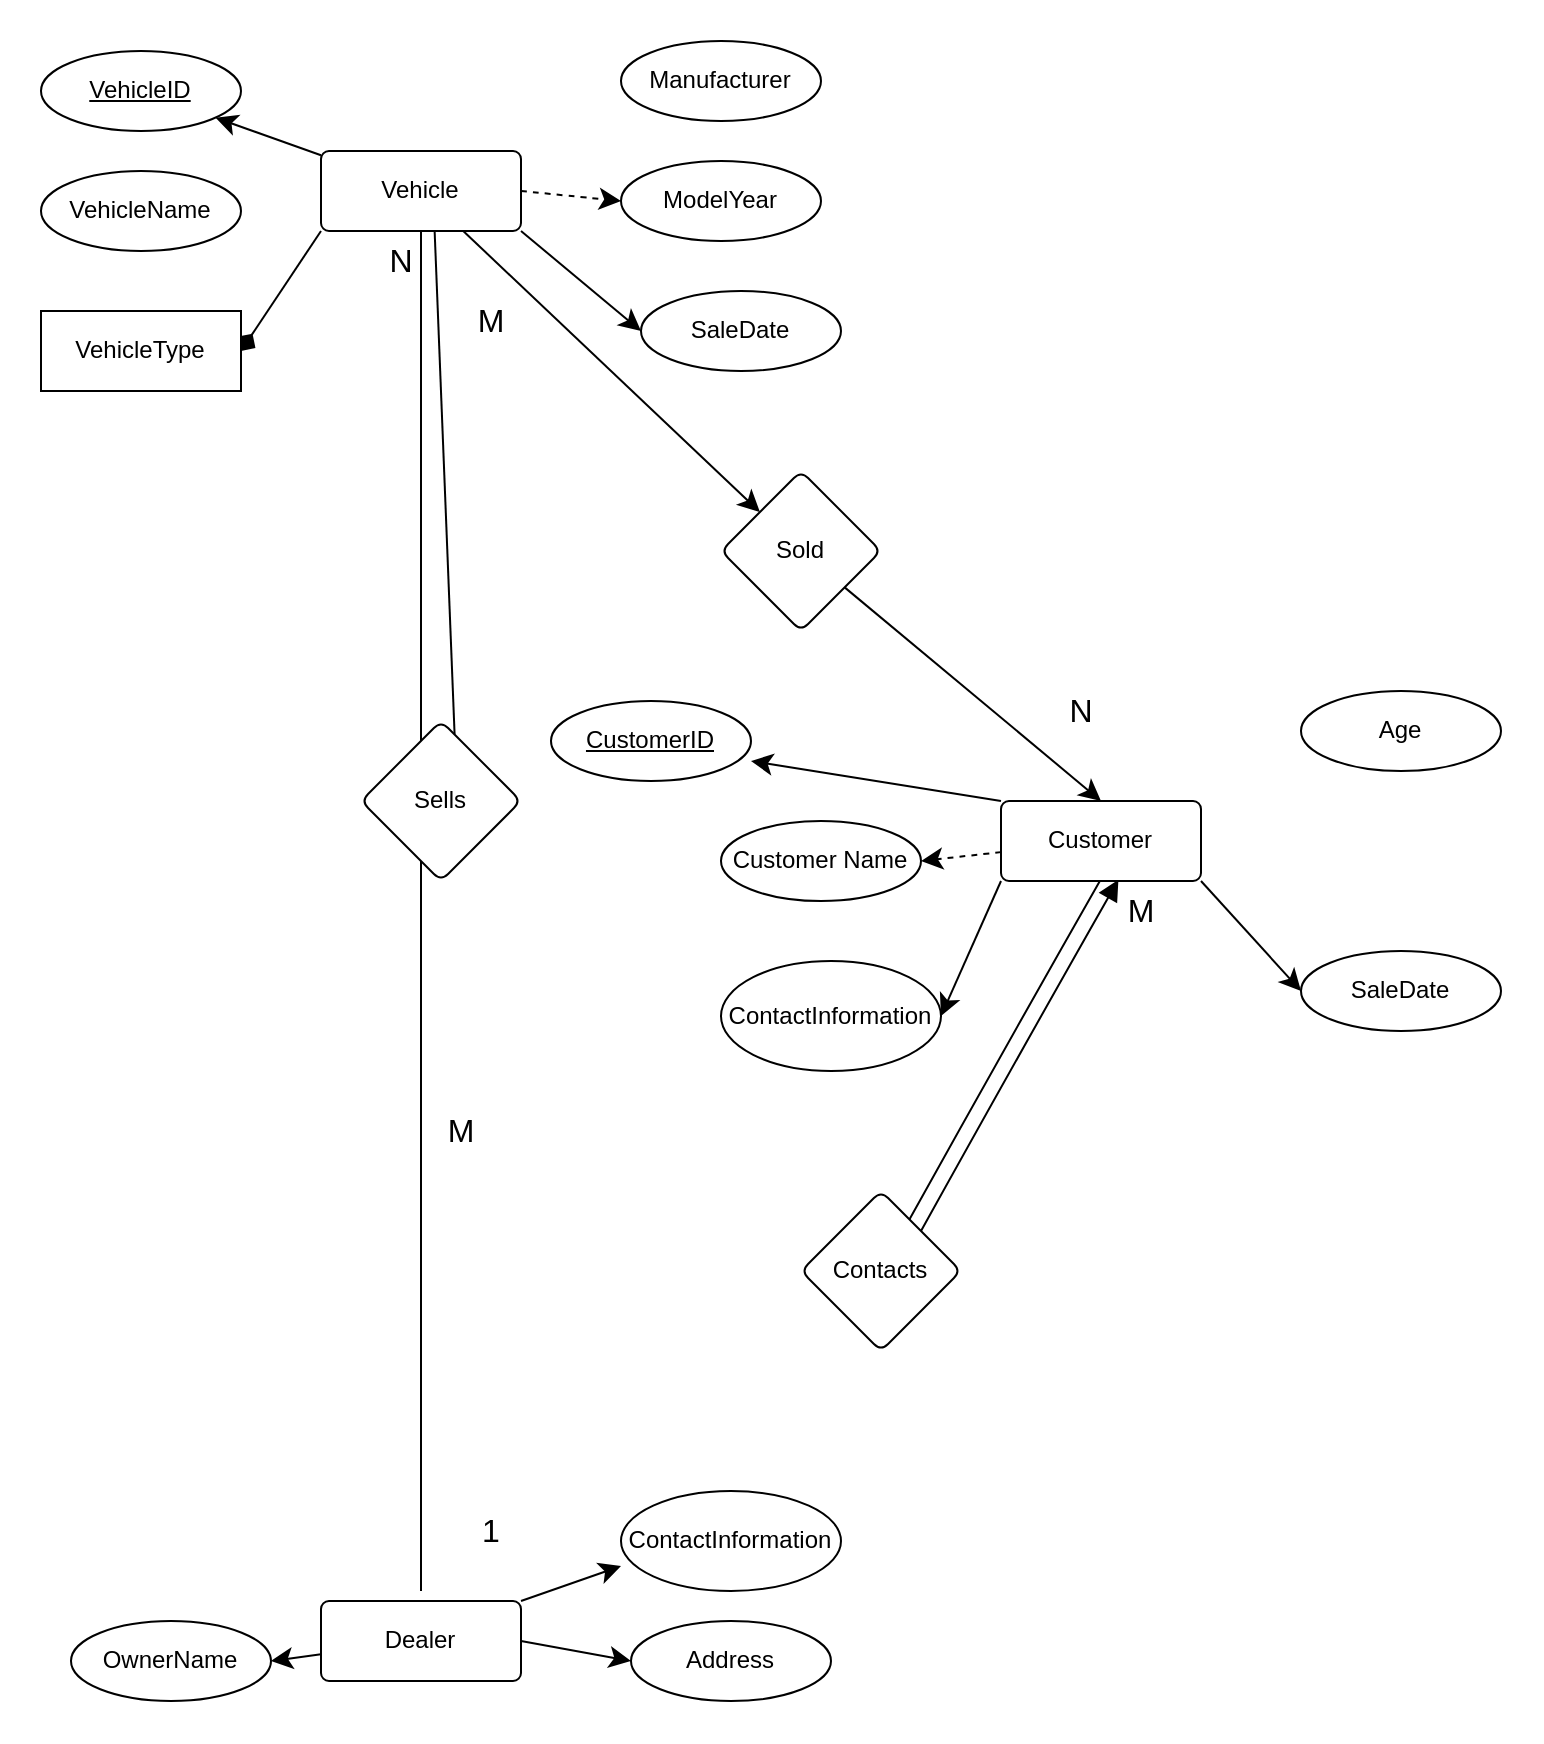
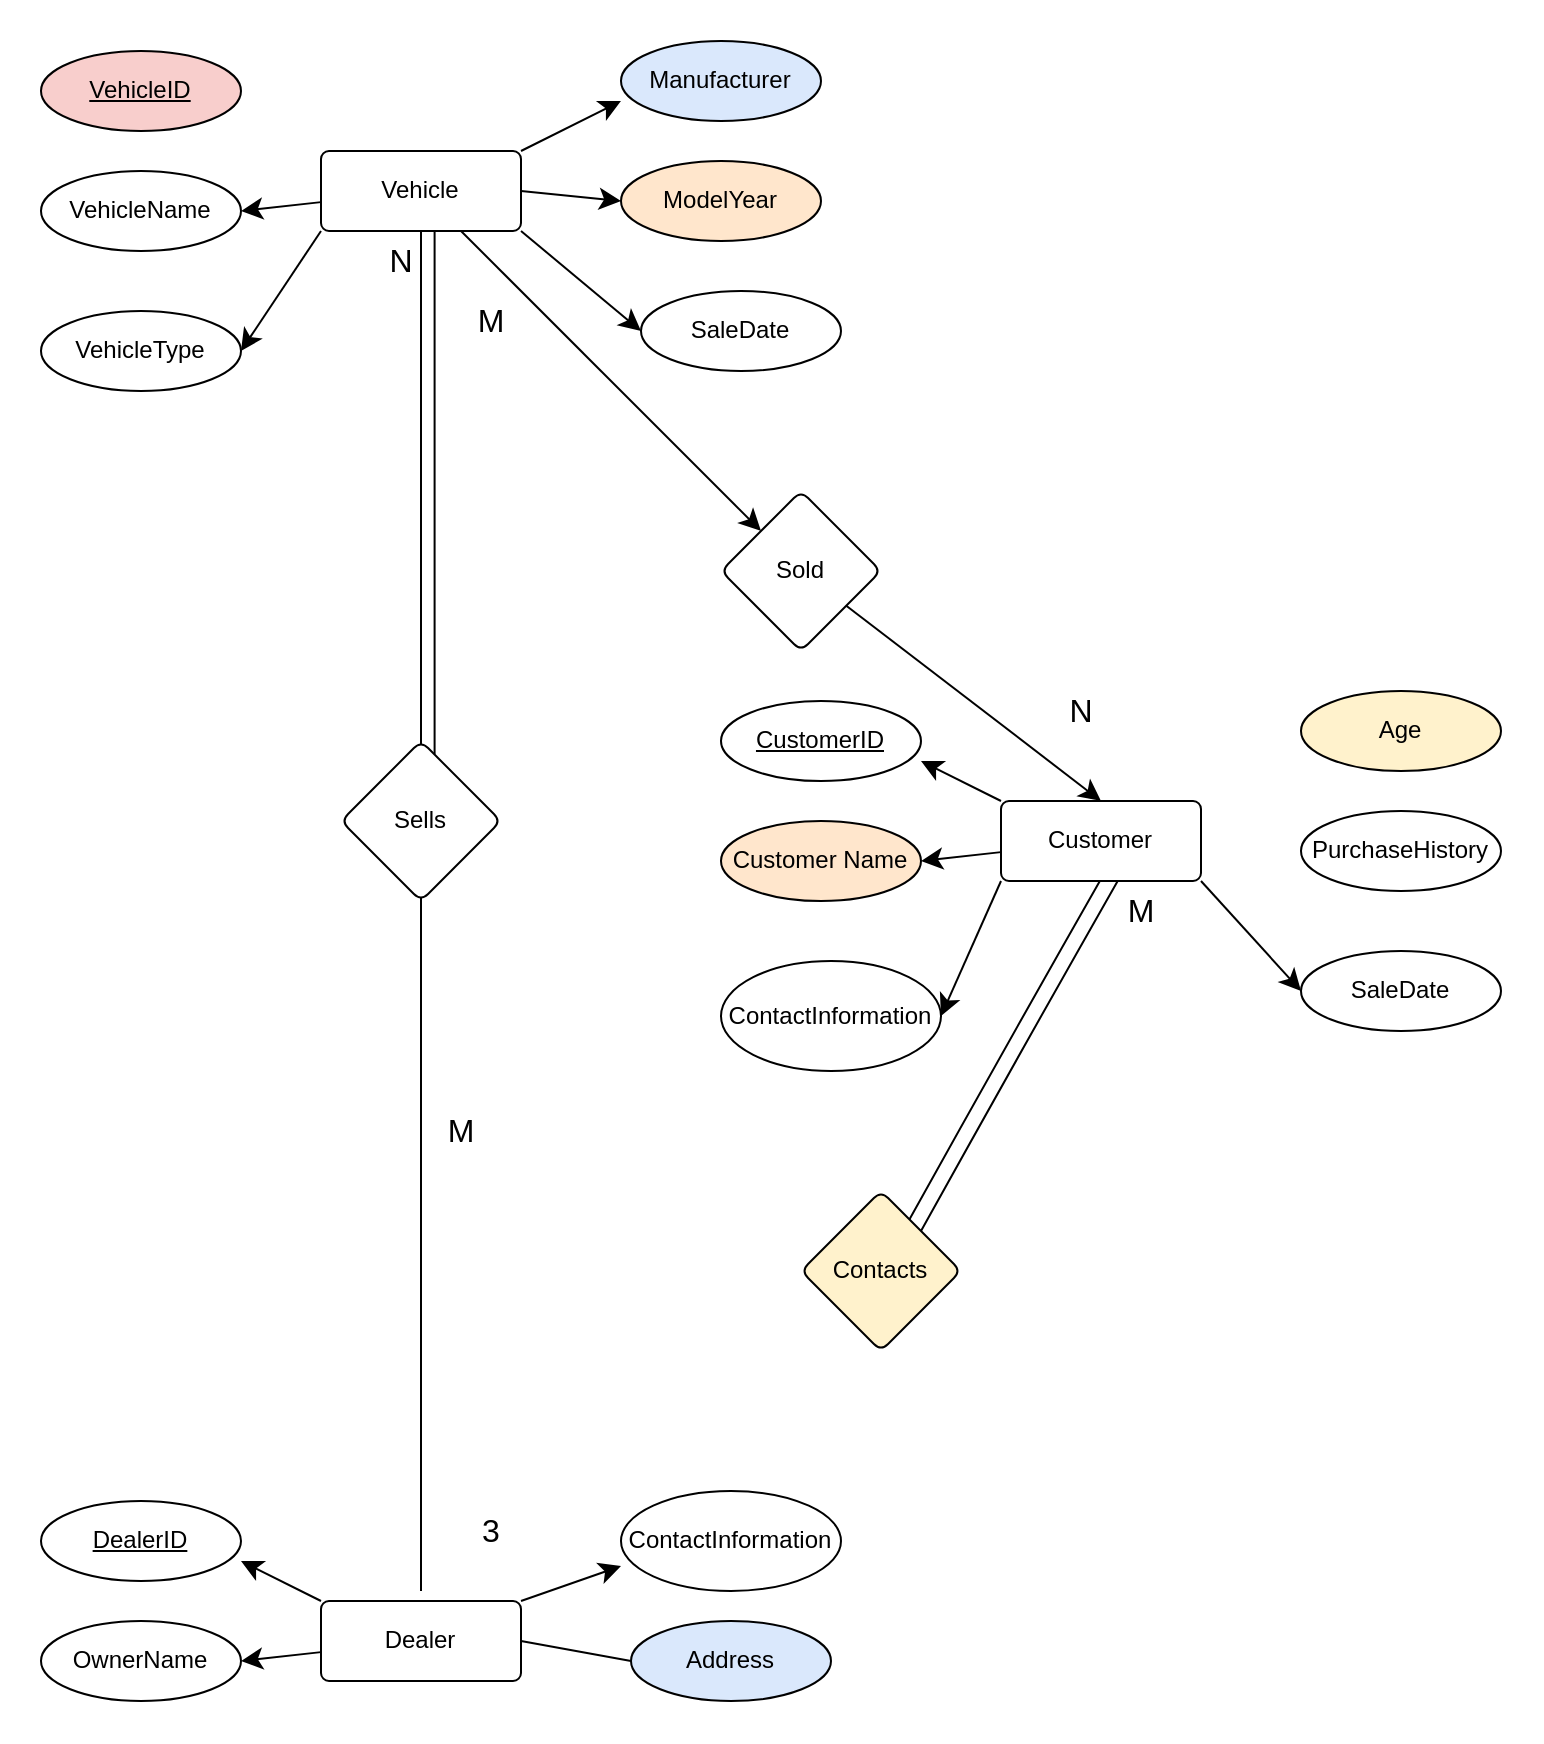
(721, 81) -> (721, 81)
(141, 91) -> (141, 91)
none -> (565, 129)
(275, 139) -> (288, 206)
(565, 195) -> (565, 195)
(721, 201) -> (721, 201)
(252, 334) -> (251, 335)
(141, 351) -> (141, 351)
(801, 551) -> (801, 571)
(1401, 731) -> (1401, 731)
(651, 741) -> (821, 741)
(441, 801) -> (421, 821)
none -> (1401, 851)
(967, 856) -> (967, 856)
(821, 861) -> (821, 861)
(1107, 899) -> (1112, 890)
(881, 1271) -> (881, 1271)
(492, 1531) -> (492, 1531)
none -> (141, 1541)
none -> (288, 1584)
(613, 1658) -> (620, 1659)
(171, 1661) -> (141, 1661)
(731, 1661) -> (731, 1661)
